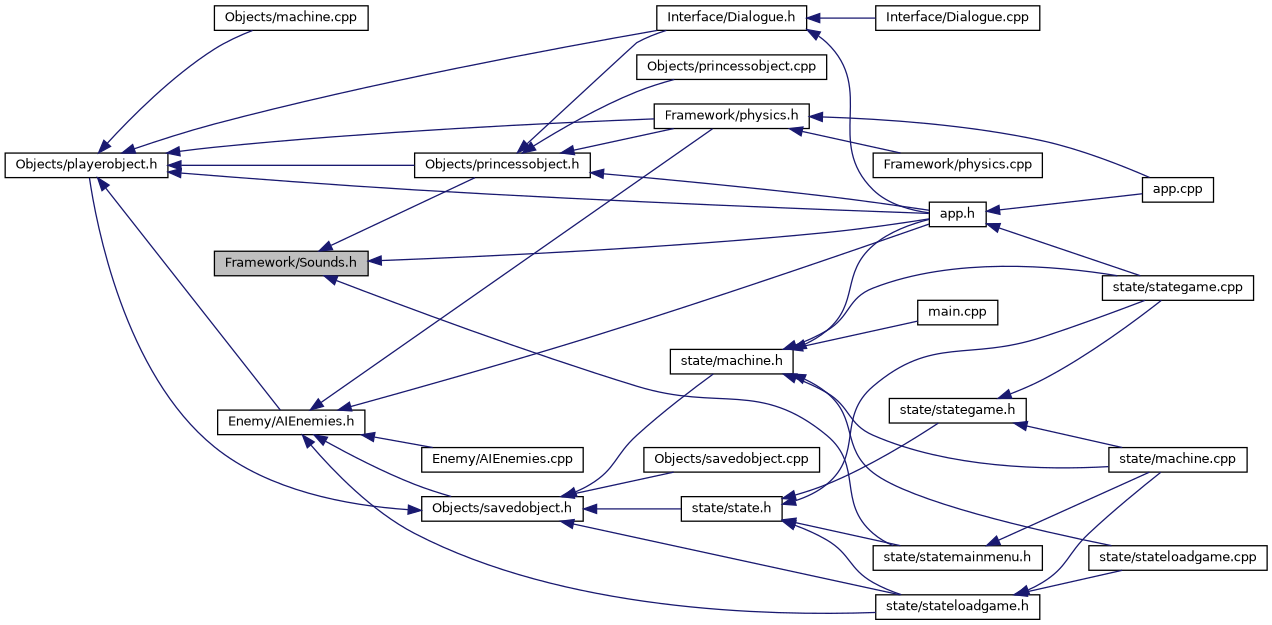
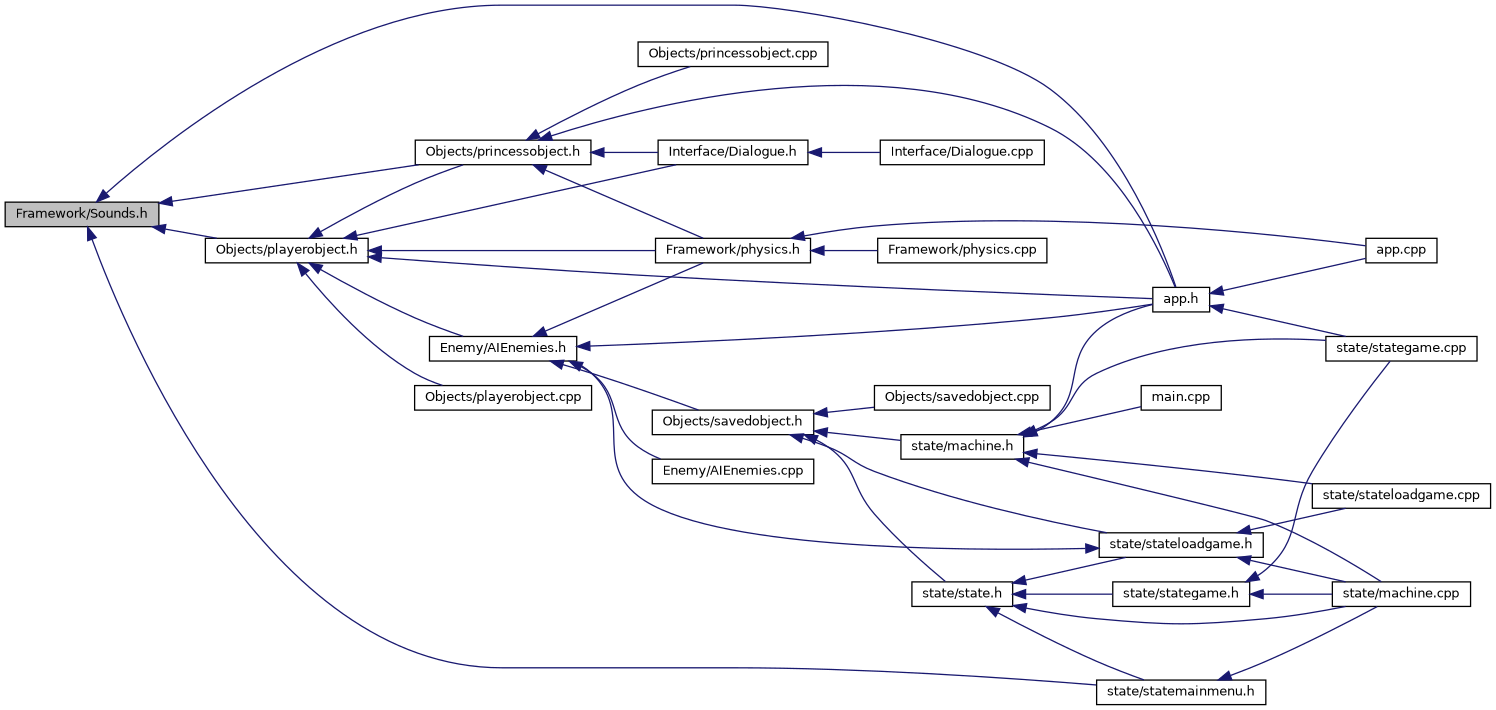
(291, 18) -> (503, 398)
(850, 130) -> none
(935, 354) -> (1186, 624)
(181, 413) -> (191, 234)
(573, 588) -> (779, 537)
